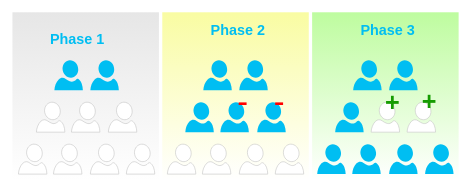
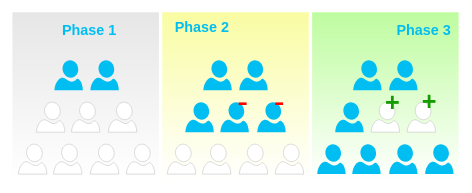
(238, 30) -> (202, 27)
(388, 30) -> (424, 30)
(77, 39) -> (89, 30)
